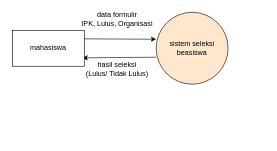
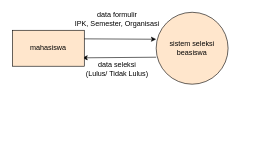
(117, 19) -> (117, 19)
(48, 48) -> (48, 48)
(117, 69) -> (117, 69)
